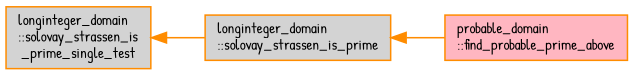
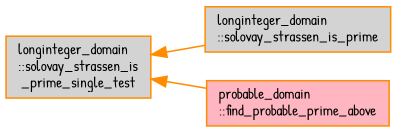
(426, 38) -> (187, 85)
